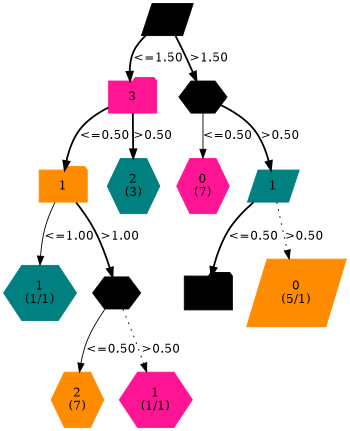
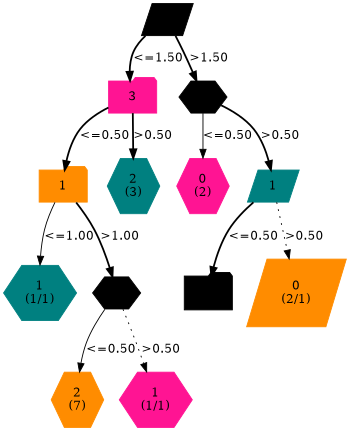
(203, 186) -> (203, 186)
(296, 293) -> (296, 293)
